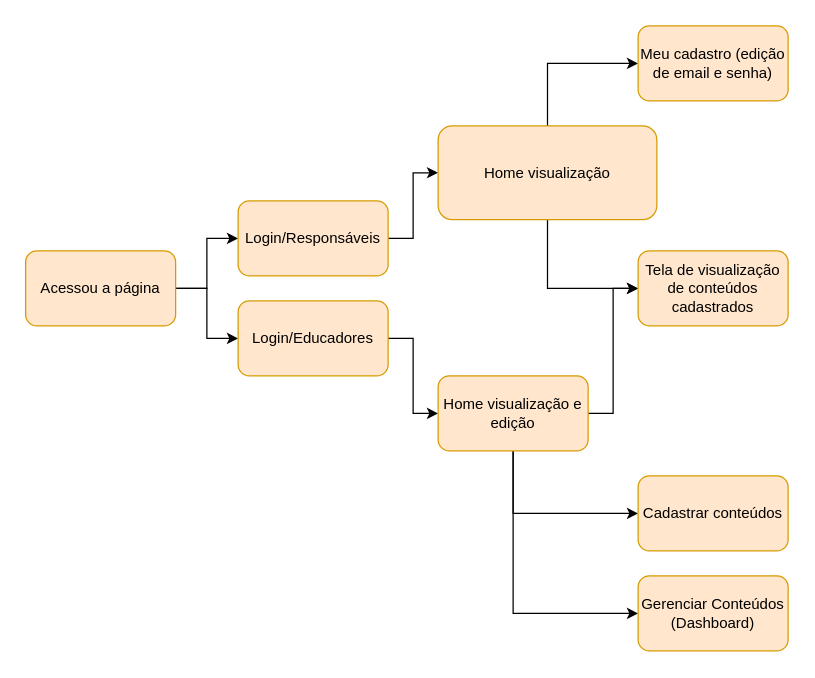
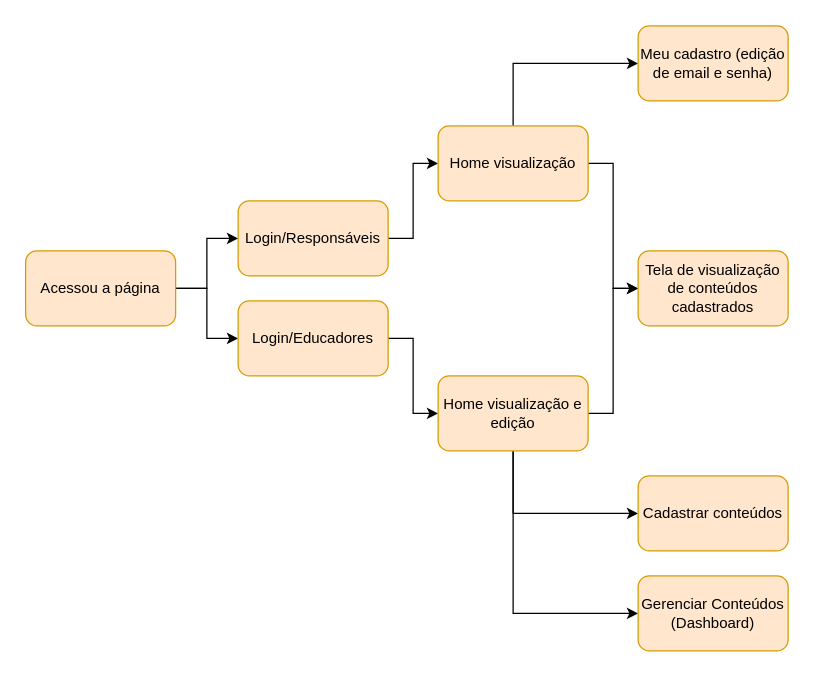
(548, 173) -> (513, 163)
